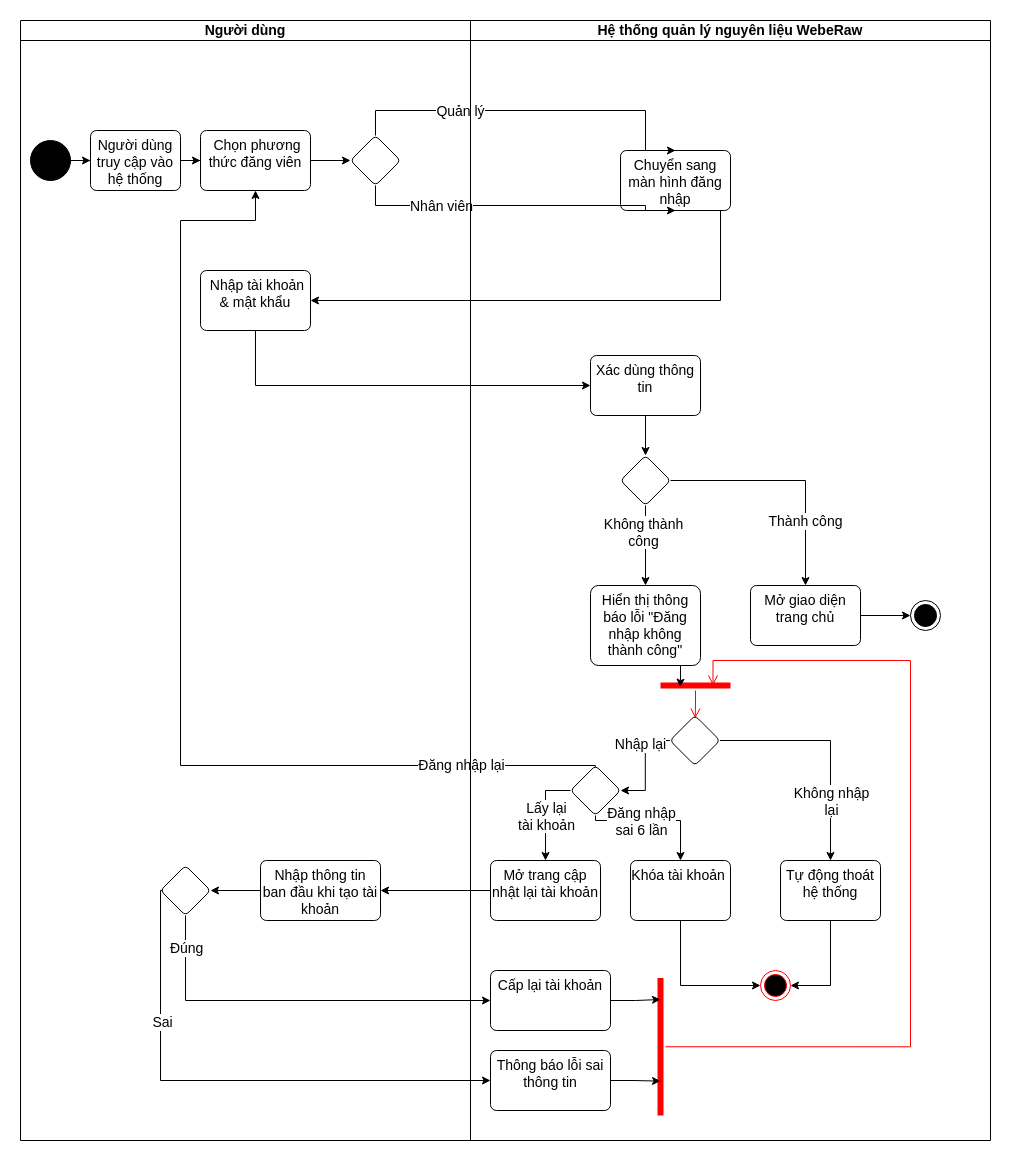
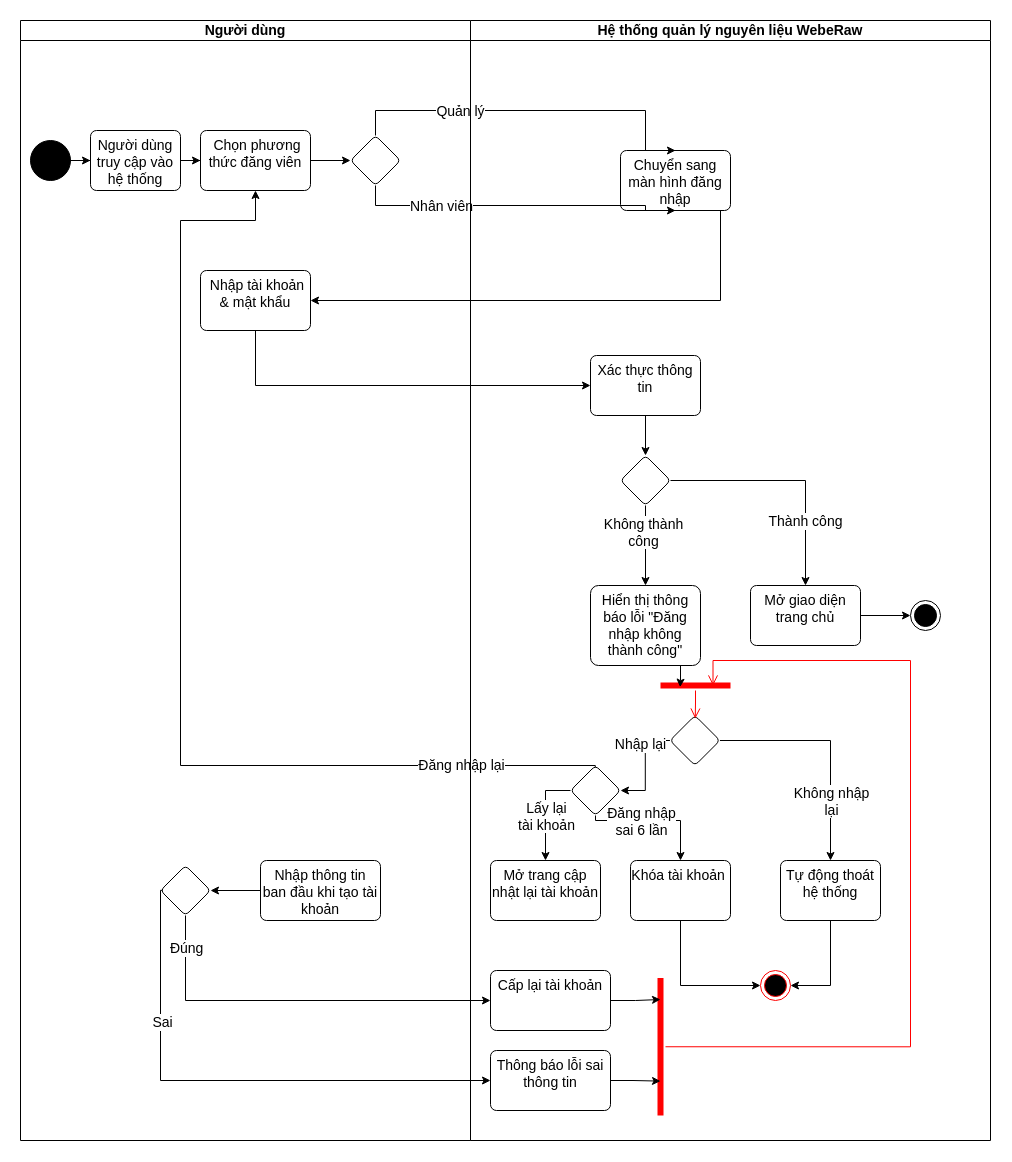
(646, 379) -> (646, 379)
(439, 891) -> none
